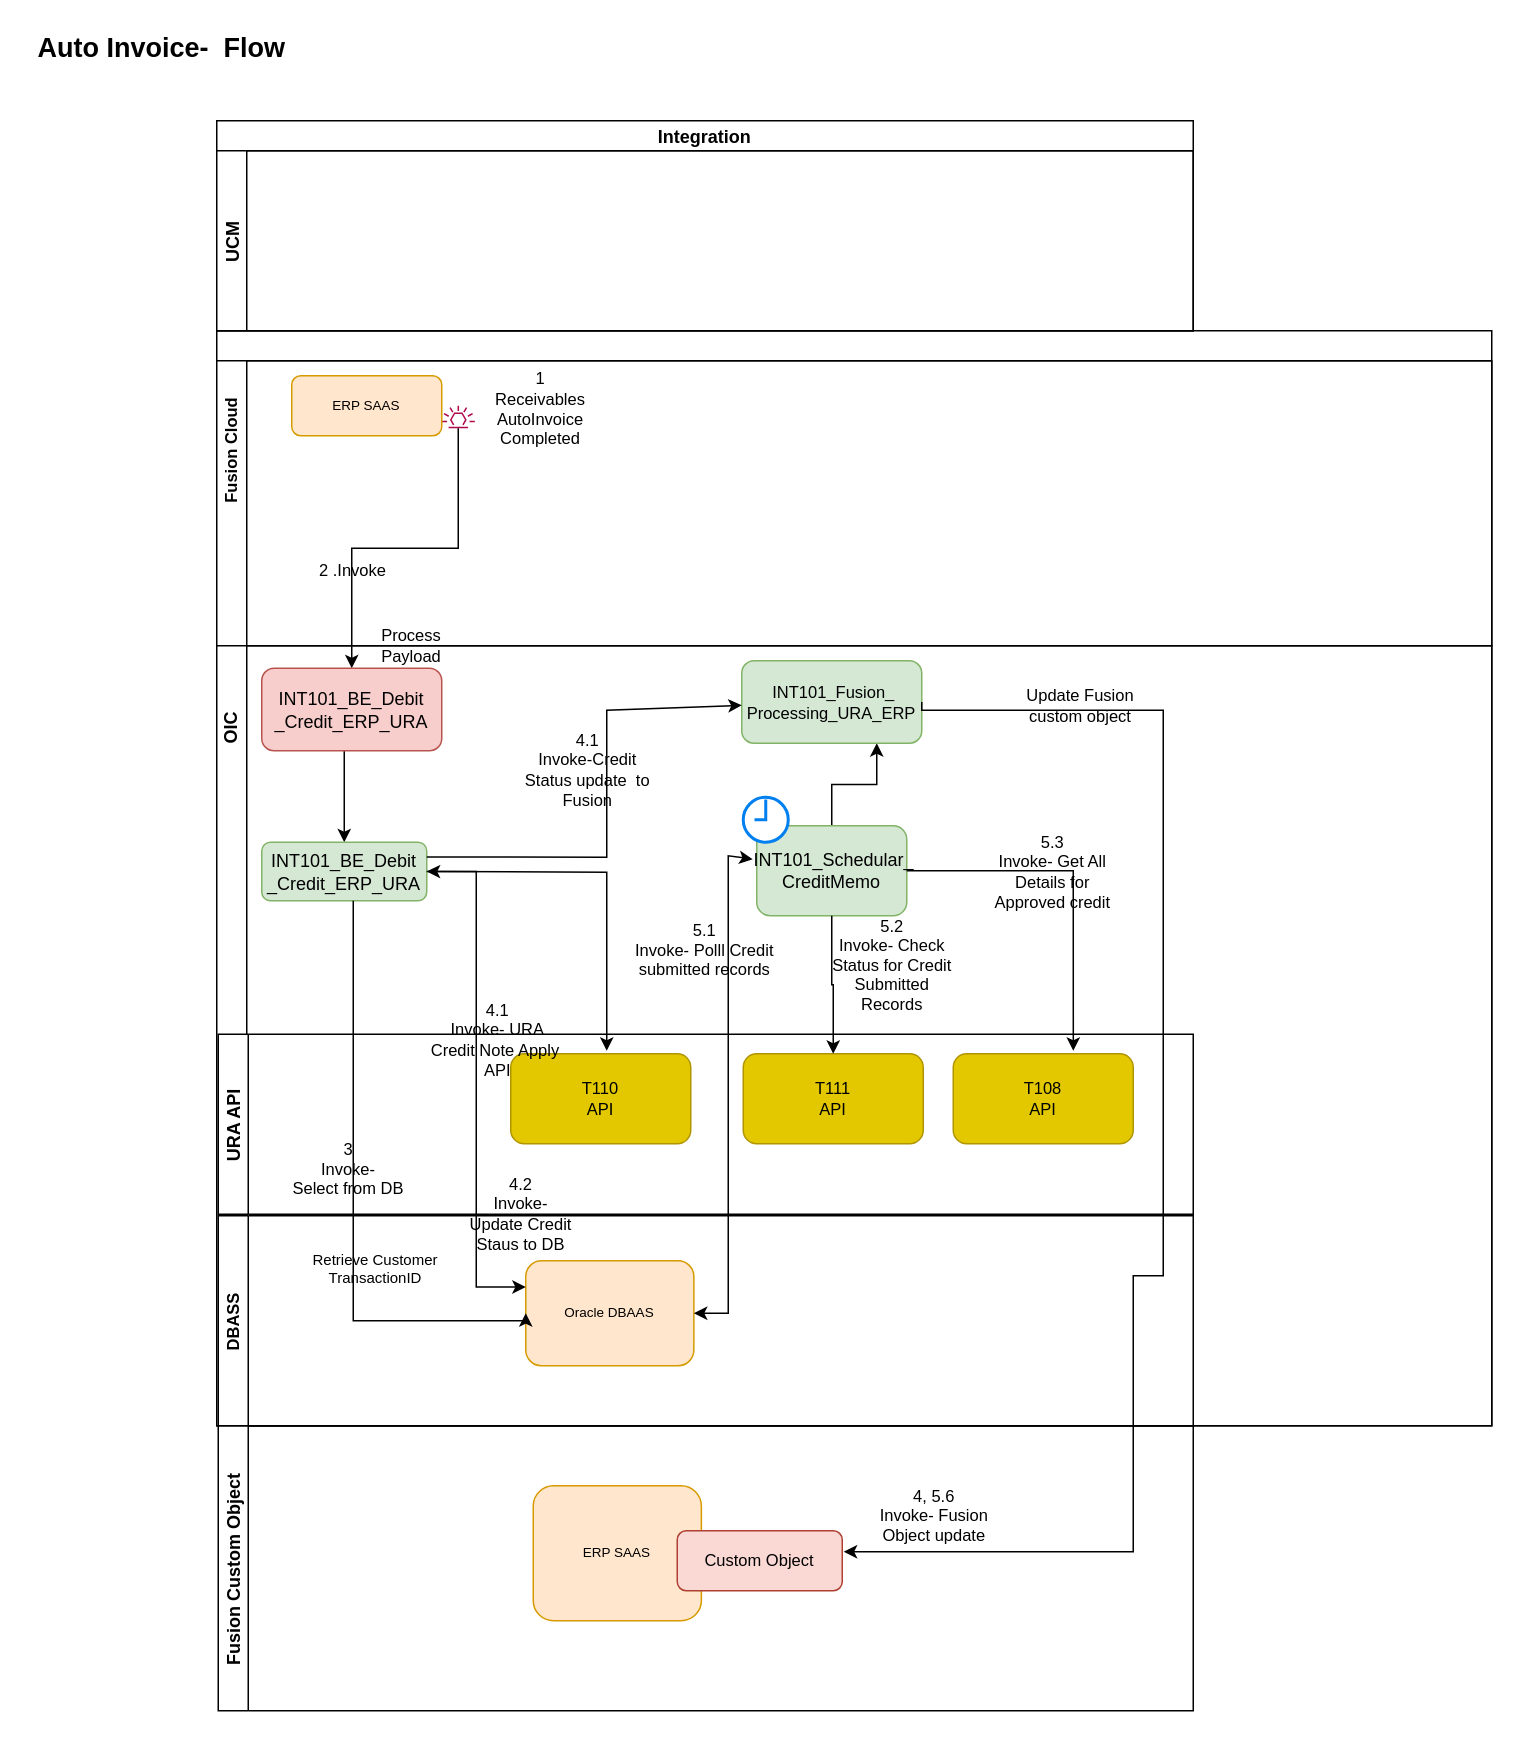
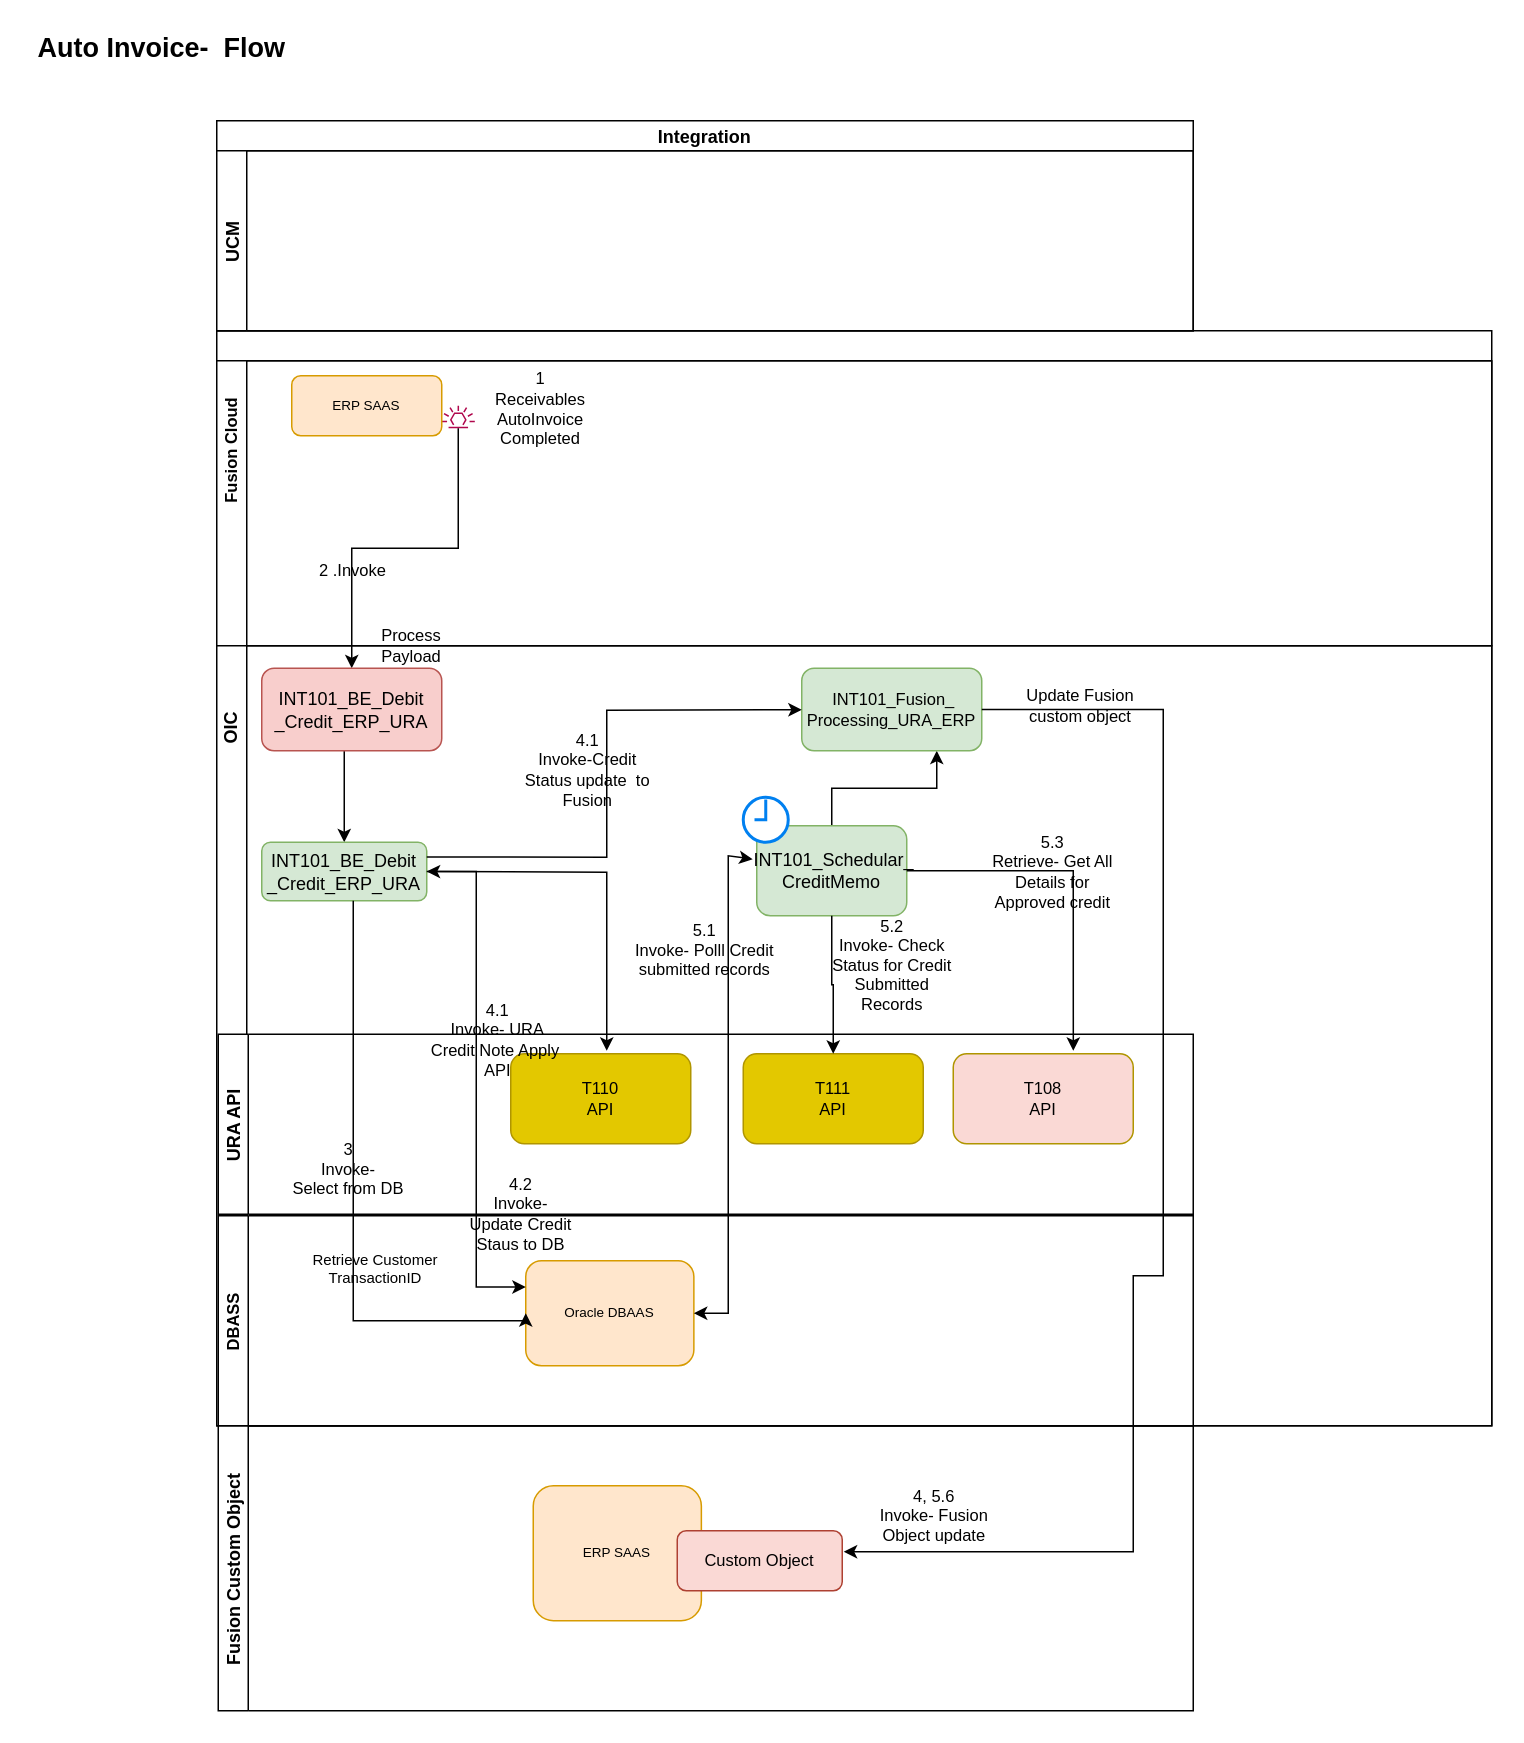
(832, 702) -> (892, 710)
(1053, 872) -> (1053, 872)
(1043, 1099) -> (1043, 1099)
